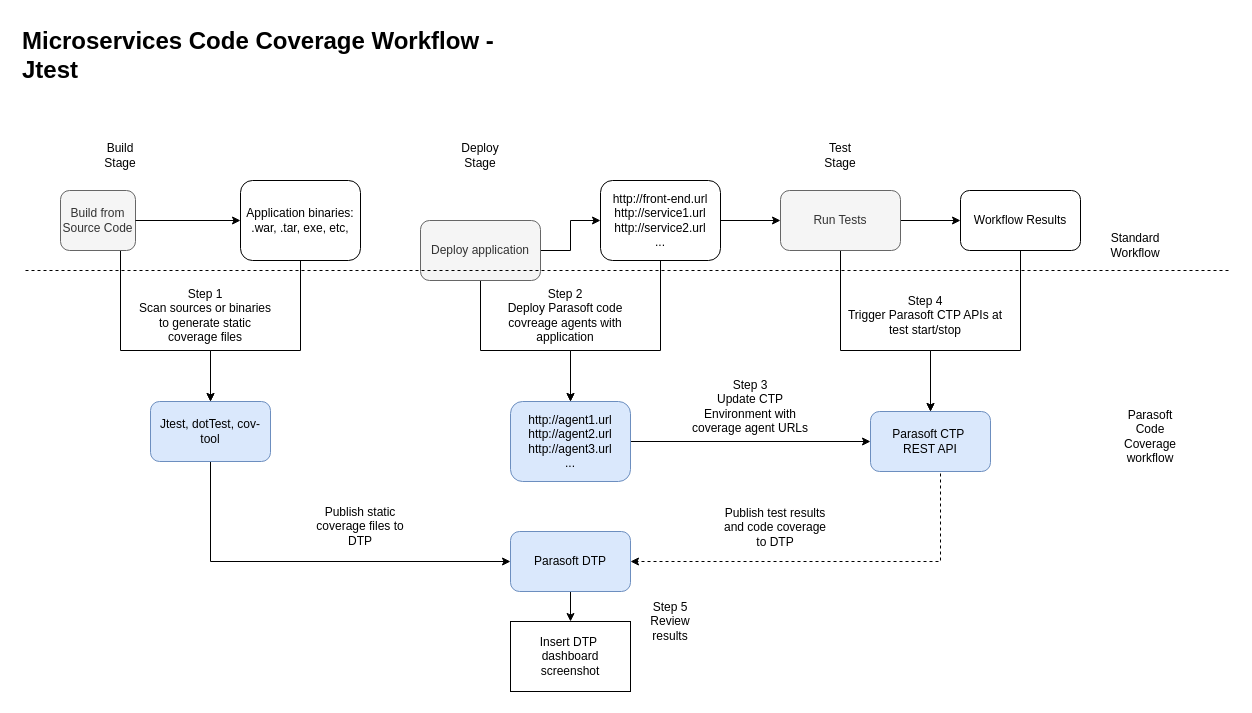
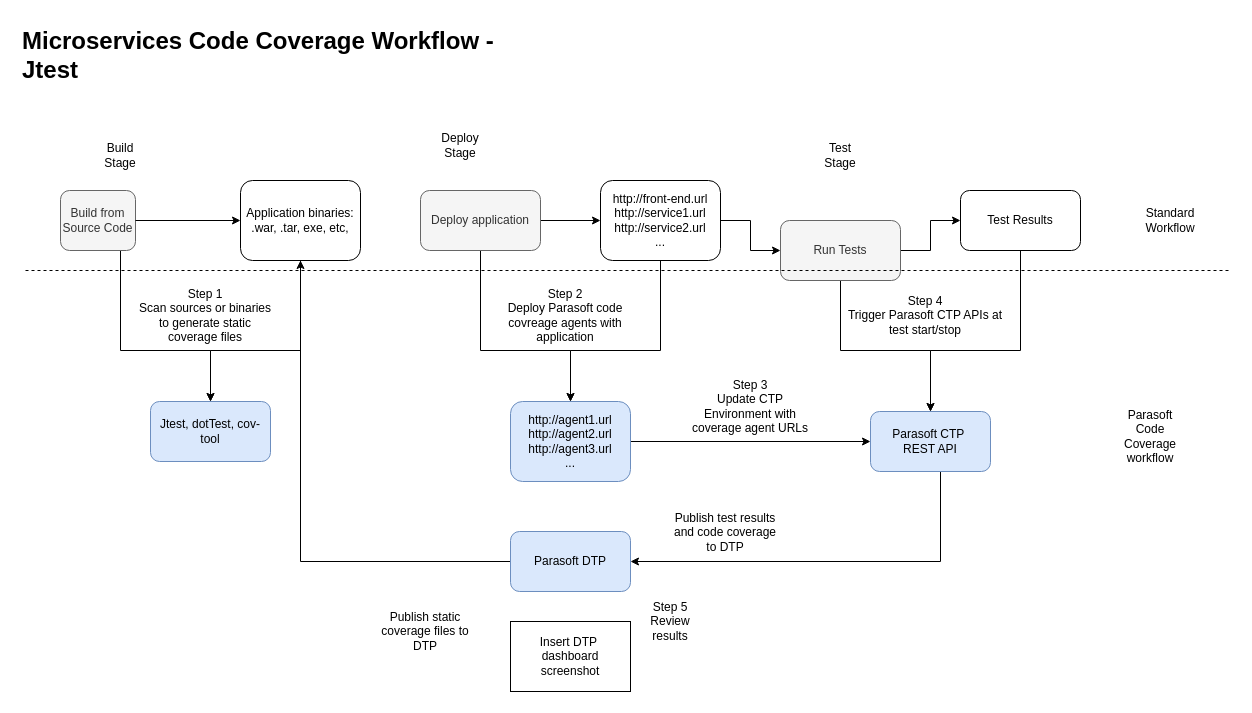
(481, 156) -> (461, 146)
(841, 221) -> (841, 251)
(1021, 221) -> (1021, 221)
(1136, 246) -> (1171, 221)
(481, 251) -> (481, 221)
(361, 527) -> (426, 632)
(776, 528) -> (726, 533)
(211, 556) -> none
(835, 562) -> (835, 562)
(571, 611) -> (301, 456)
